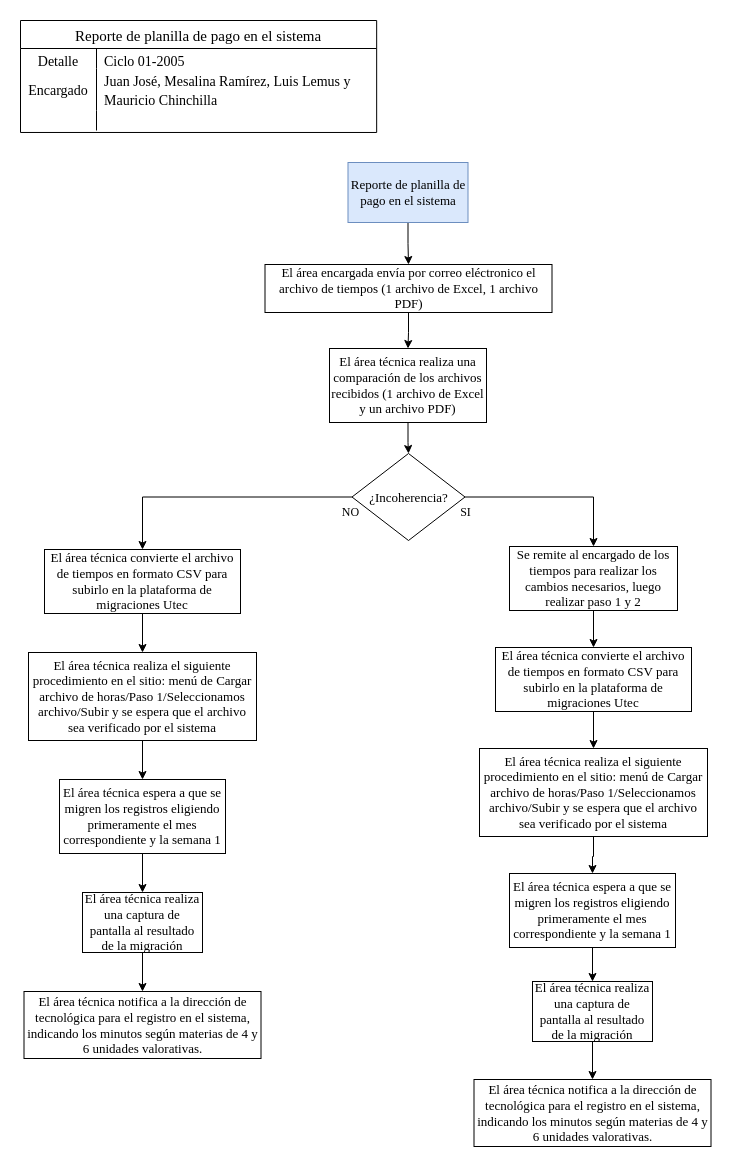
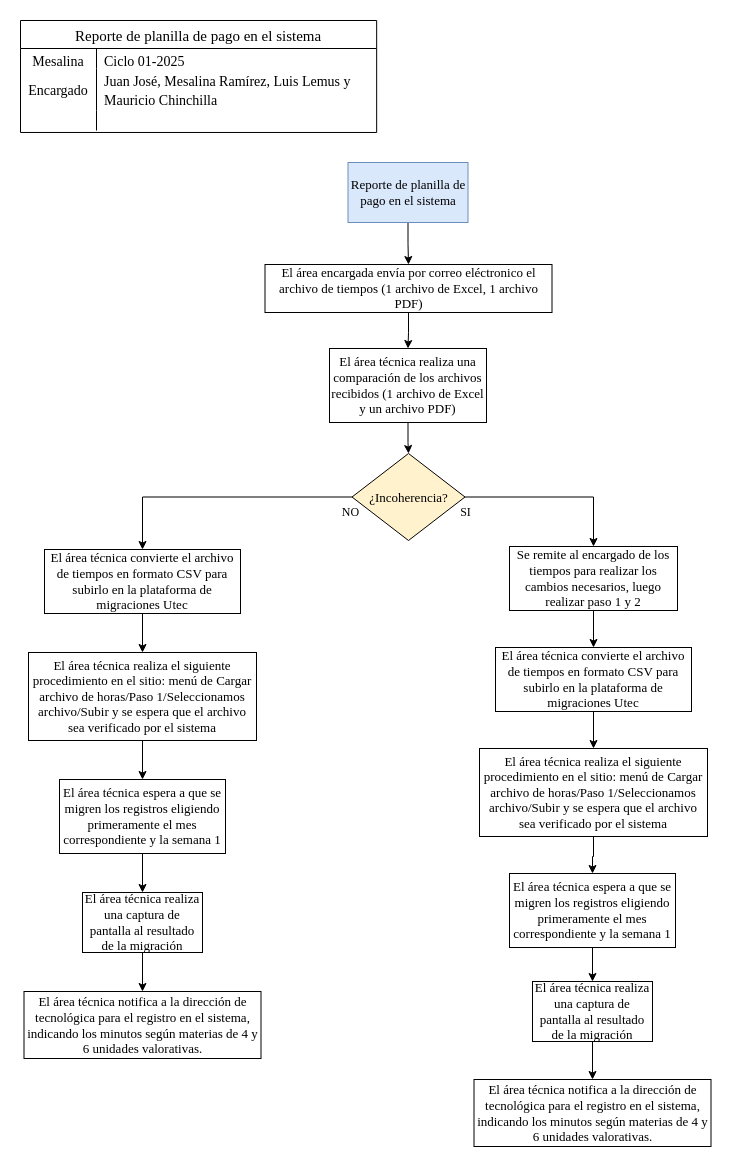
(59, 59) -> (59, 59)
(157, 59) -> (157, 59)
(409, 497) -> (409, 497)
